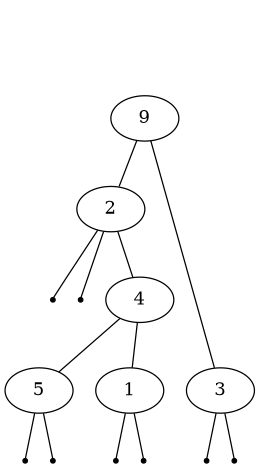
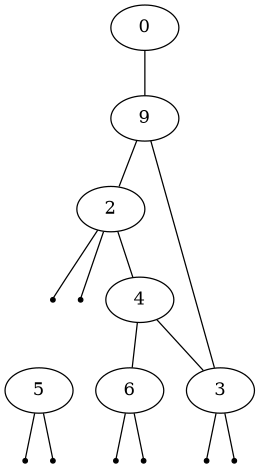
none -> (145, 28)
(89, 345) -> (180, 345)
(130, 391) -> (130, 391)
